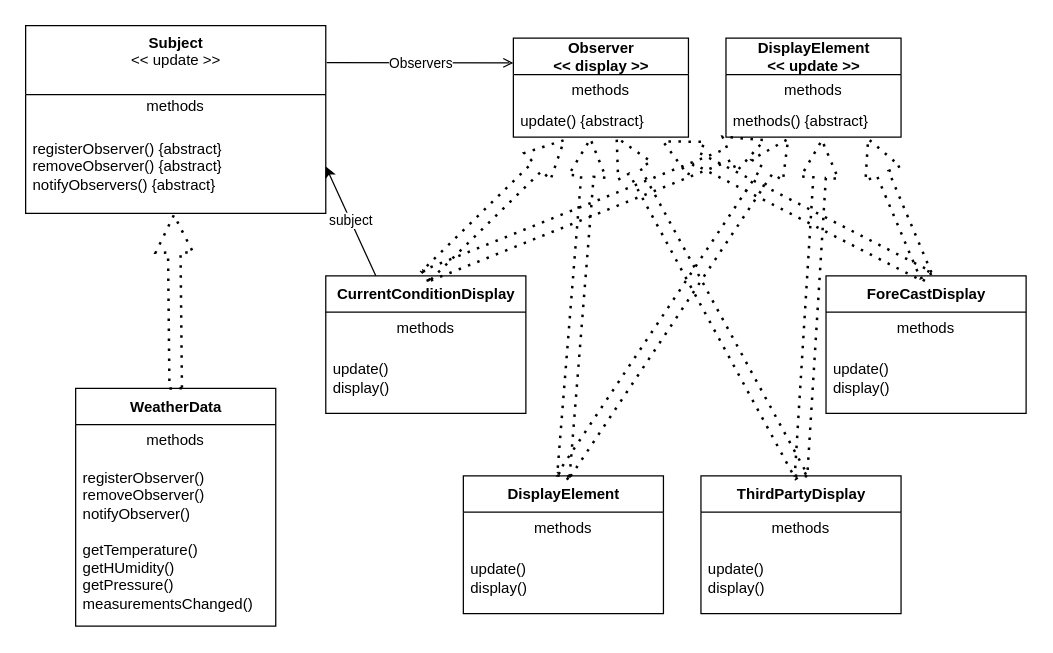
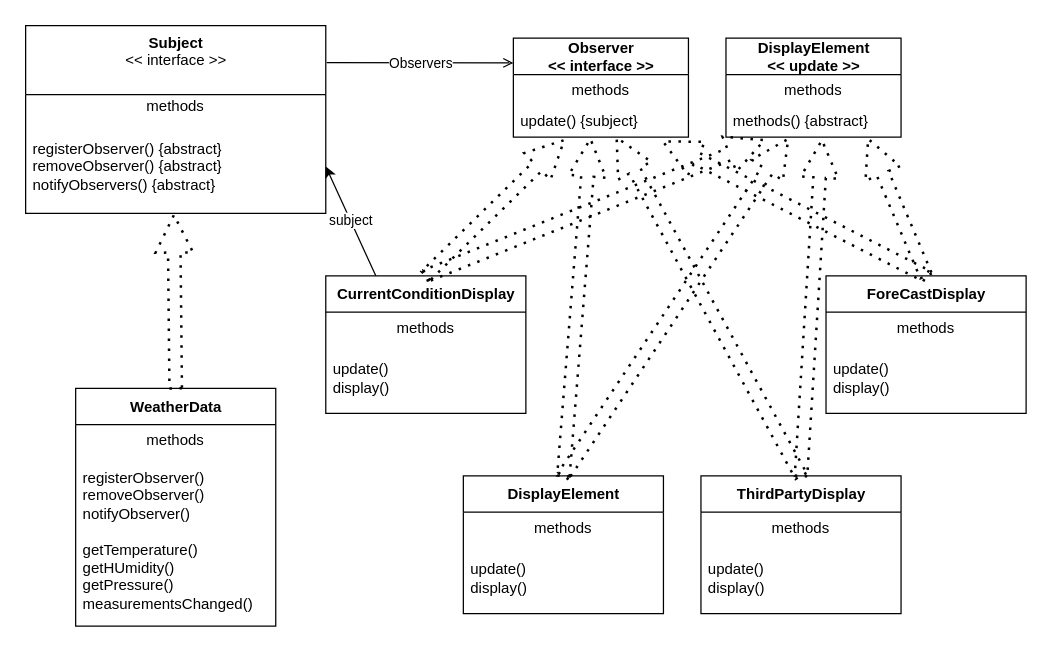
(176, 52) -> (176, 52)
(601, 57) -> (601, 57)
(598, 122) -> (594, 122)
